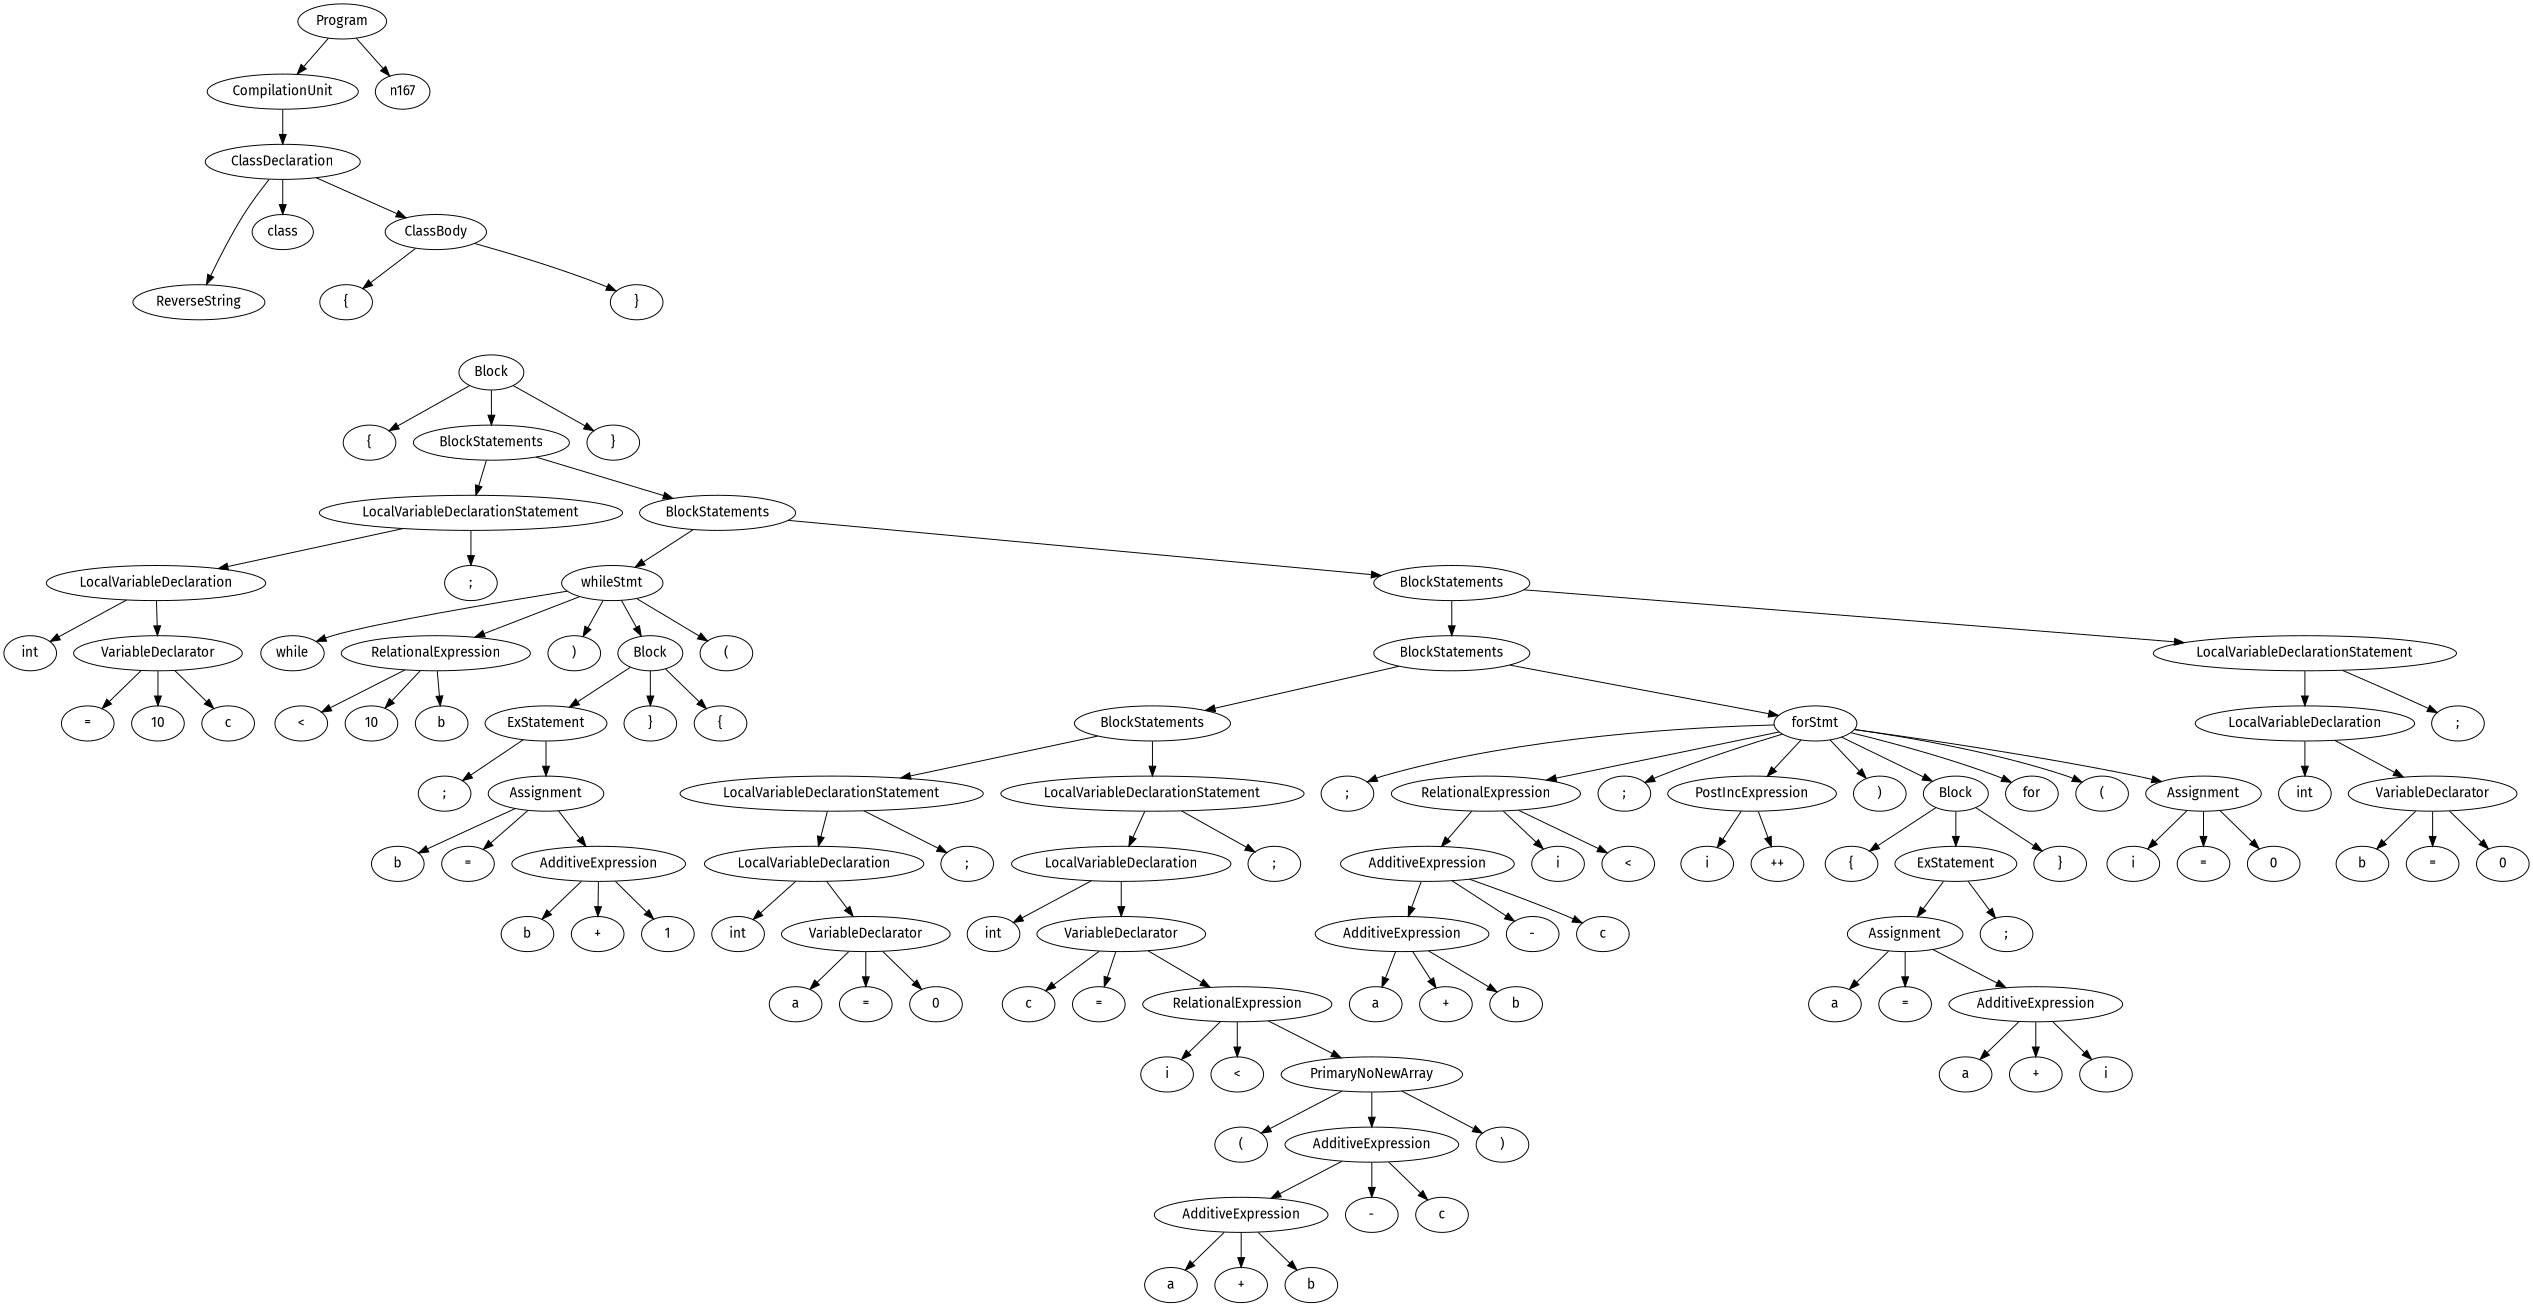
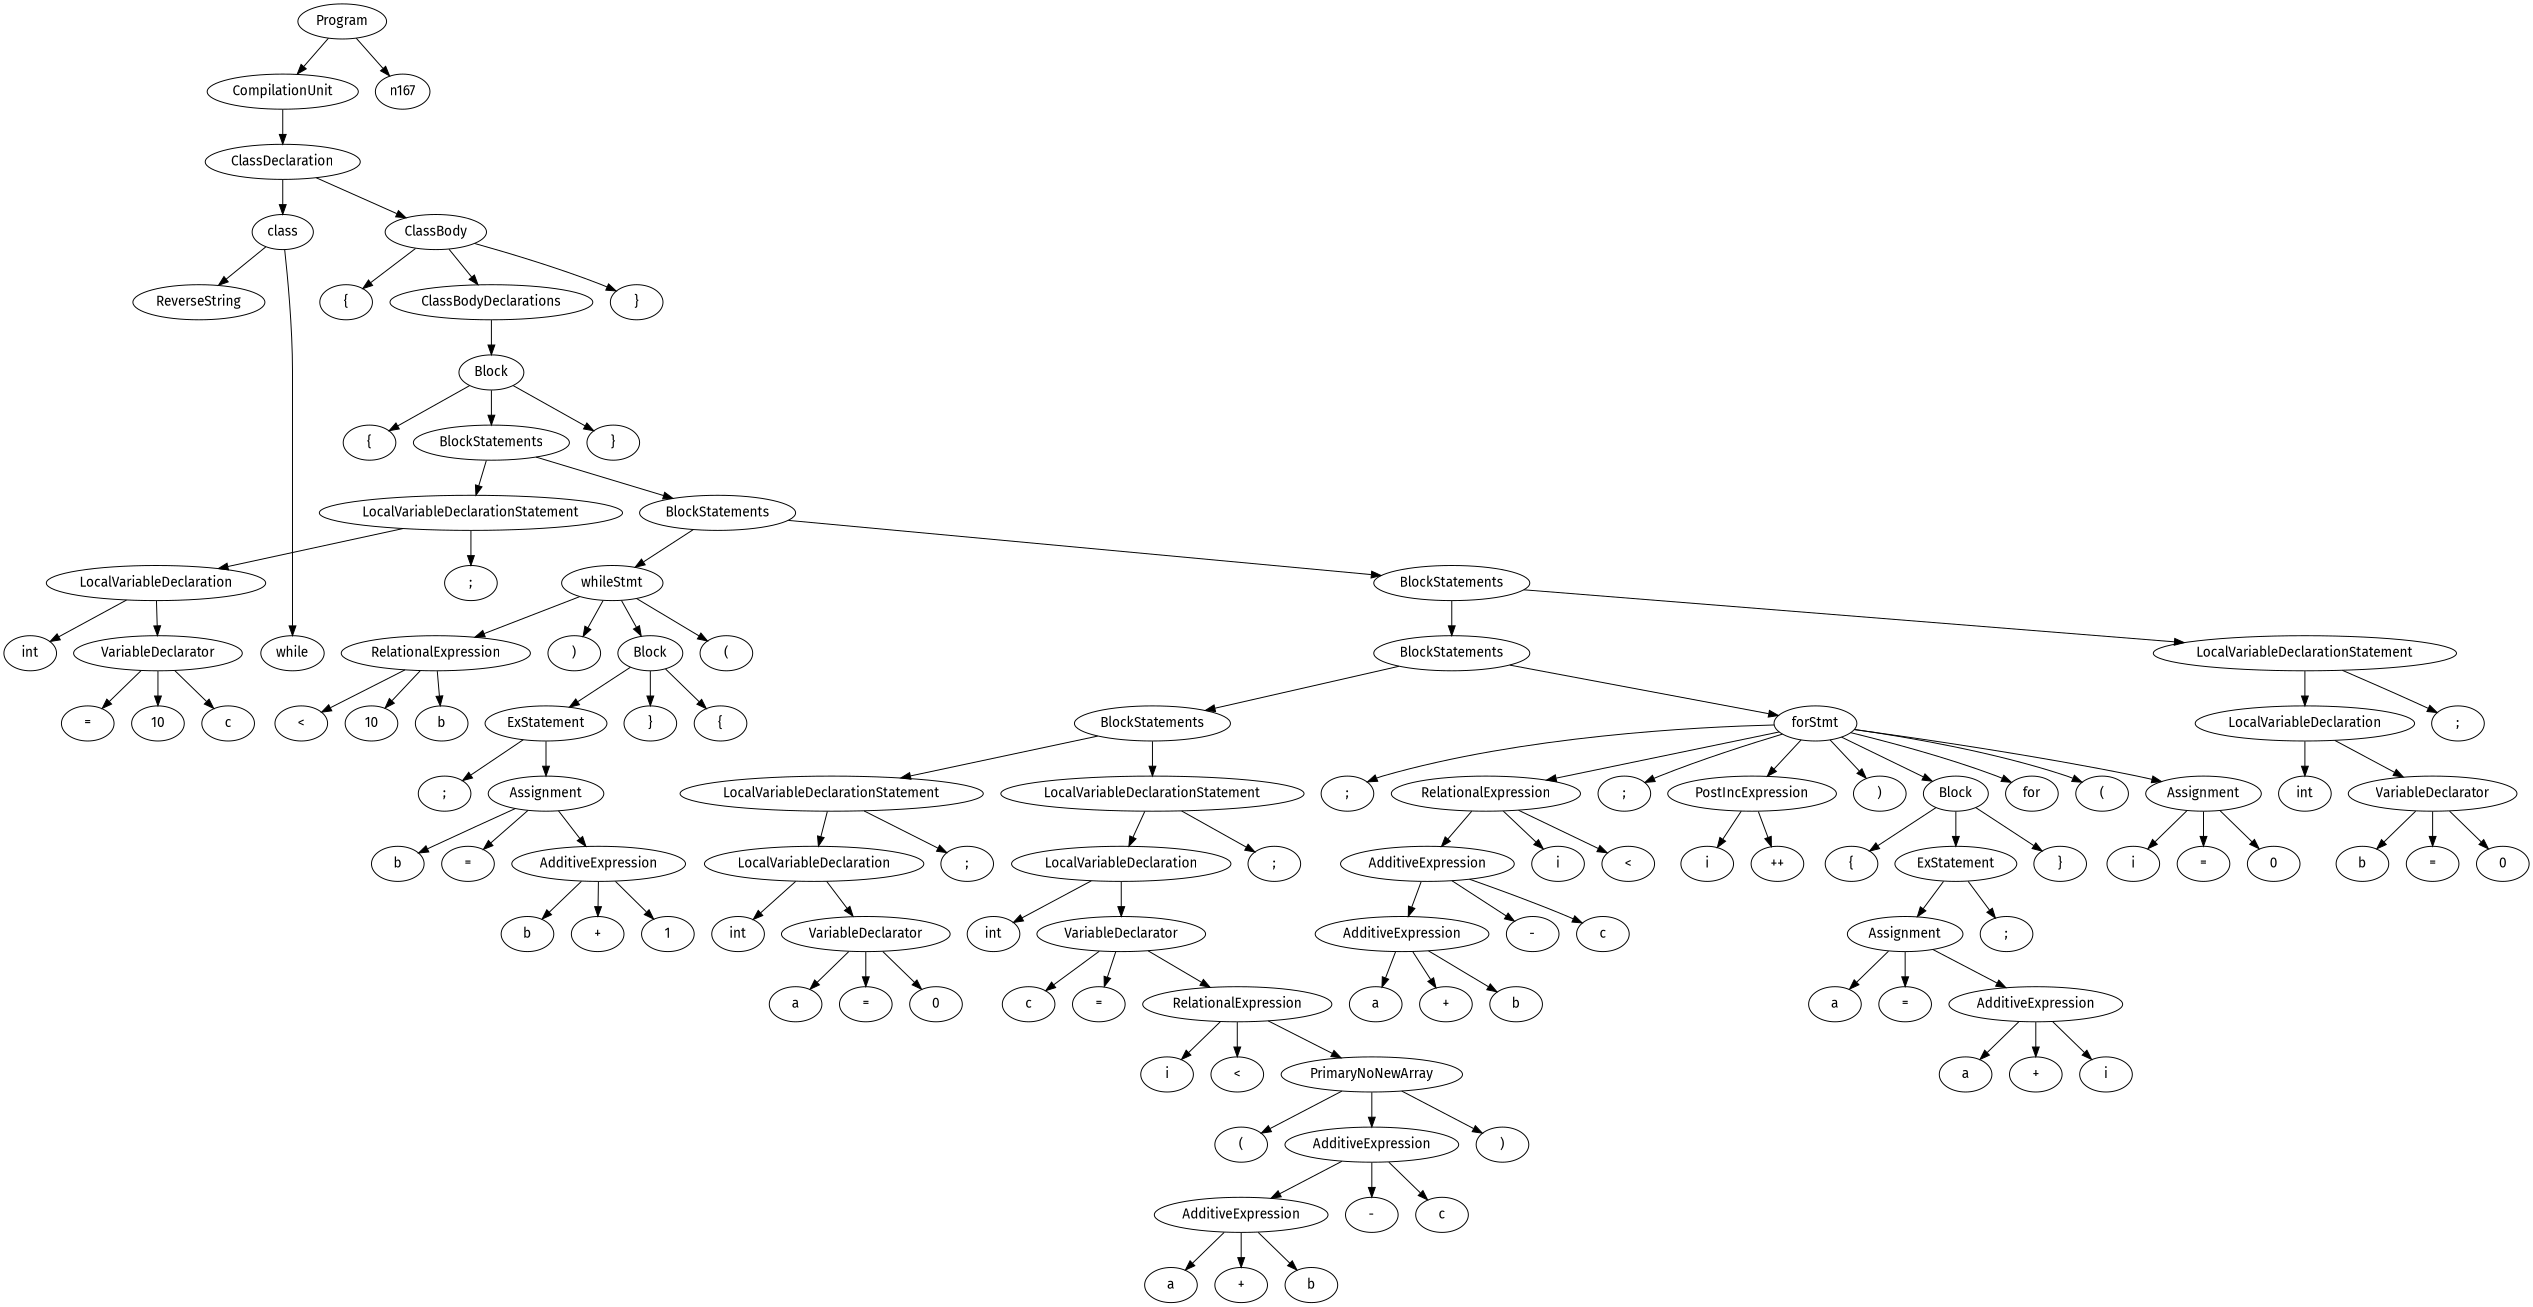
(237, 226) -> (246, 263)
none -> (491, 302)
(446, 612) -> (292, 438)
